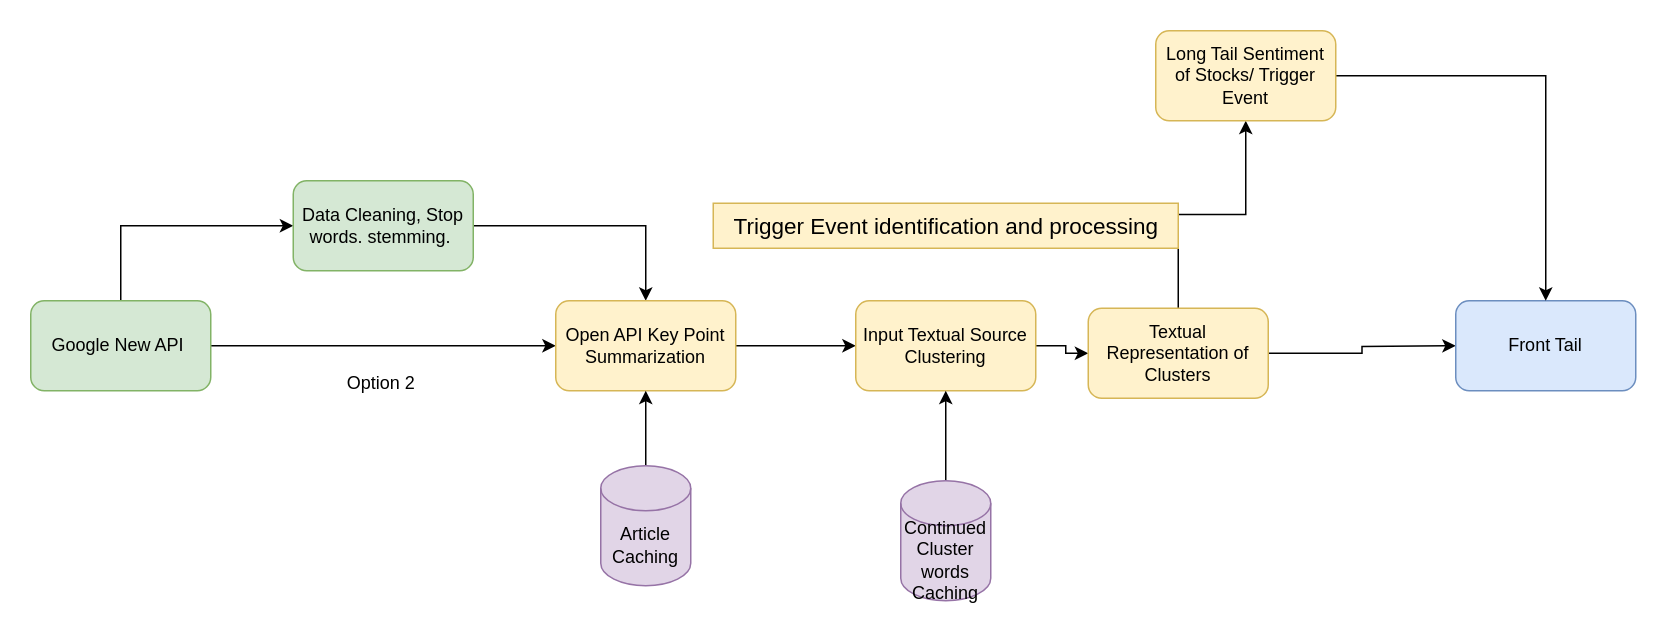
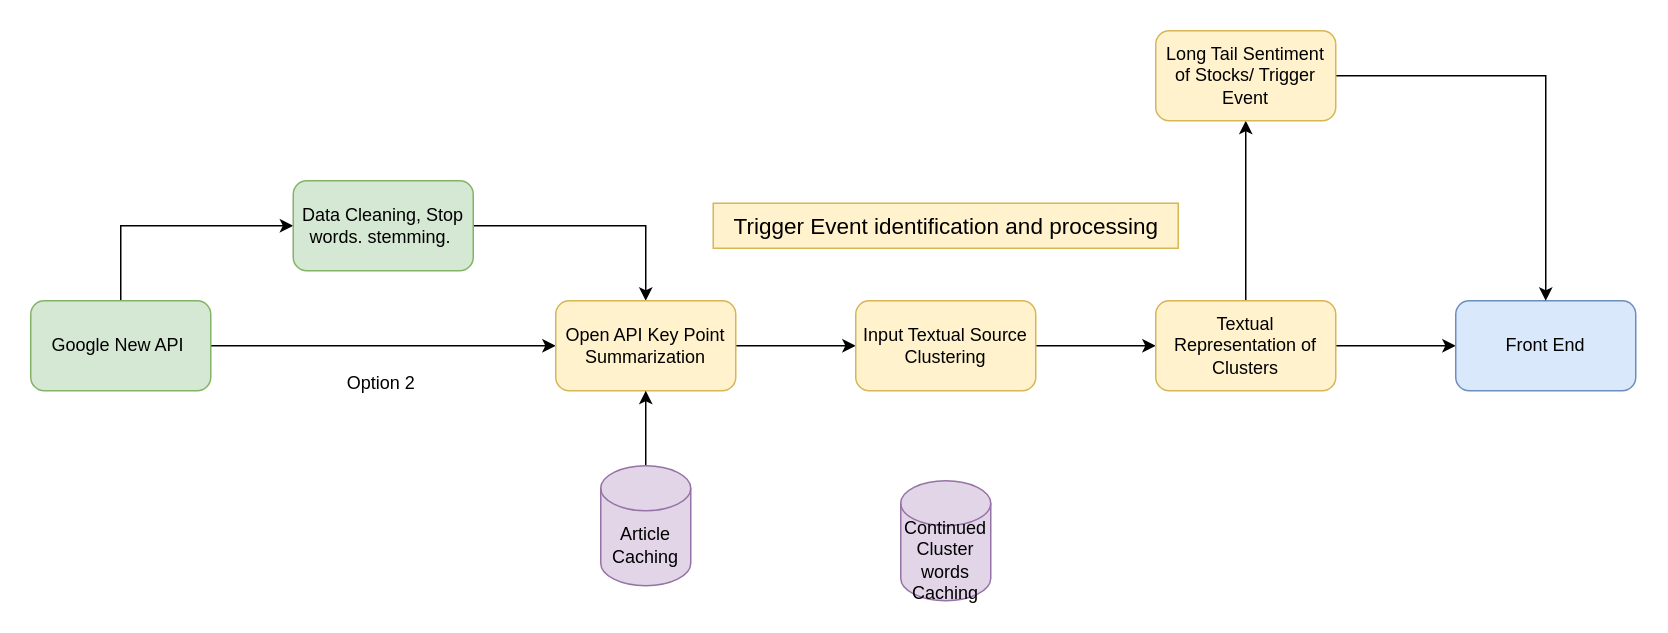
(1546, 346) -> (1546, 346)
(1178, 353) -> (1246, 346)
(946, 441) -> none
